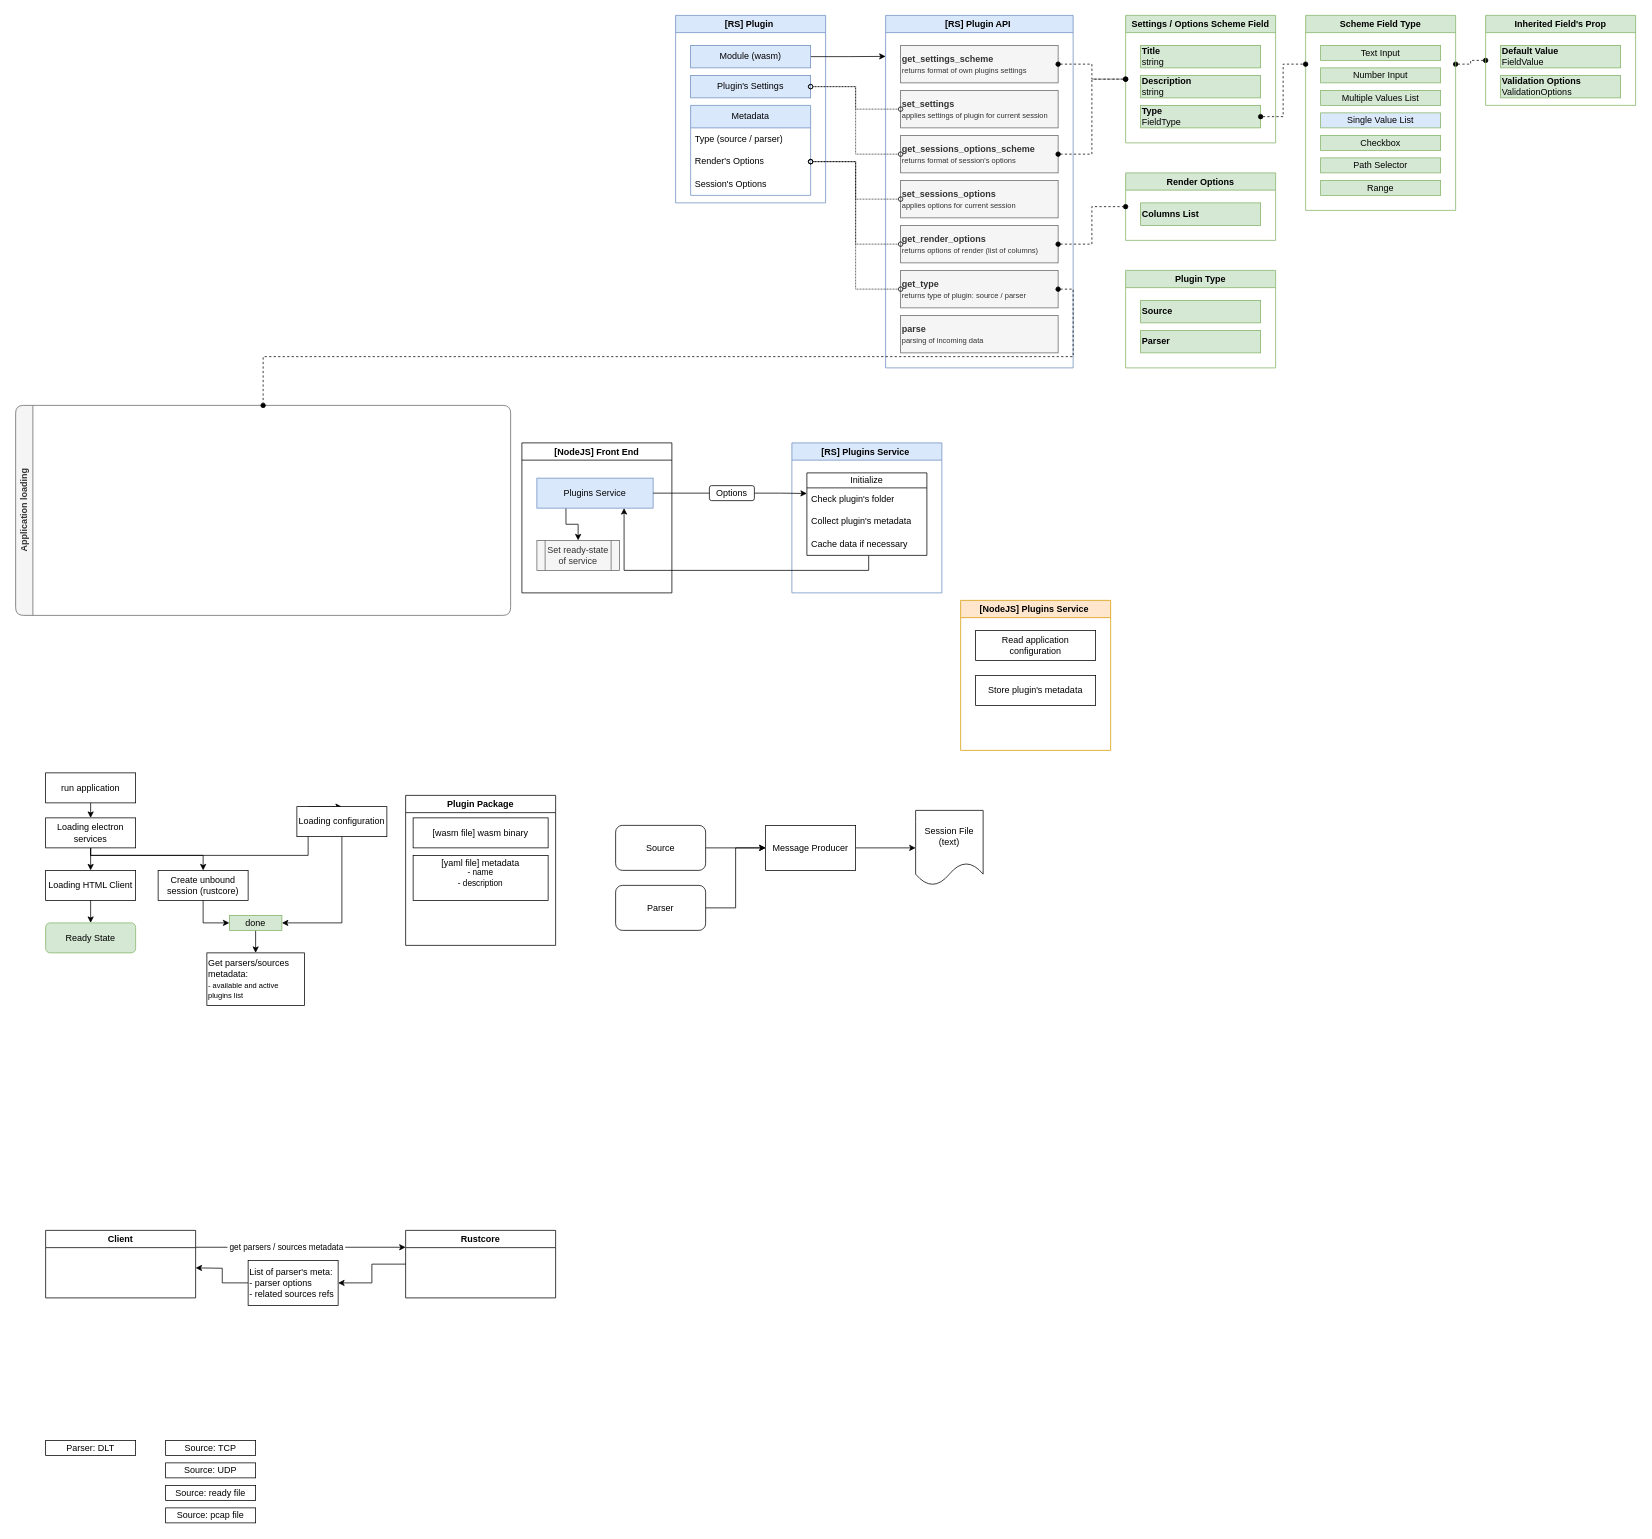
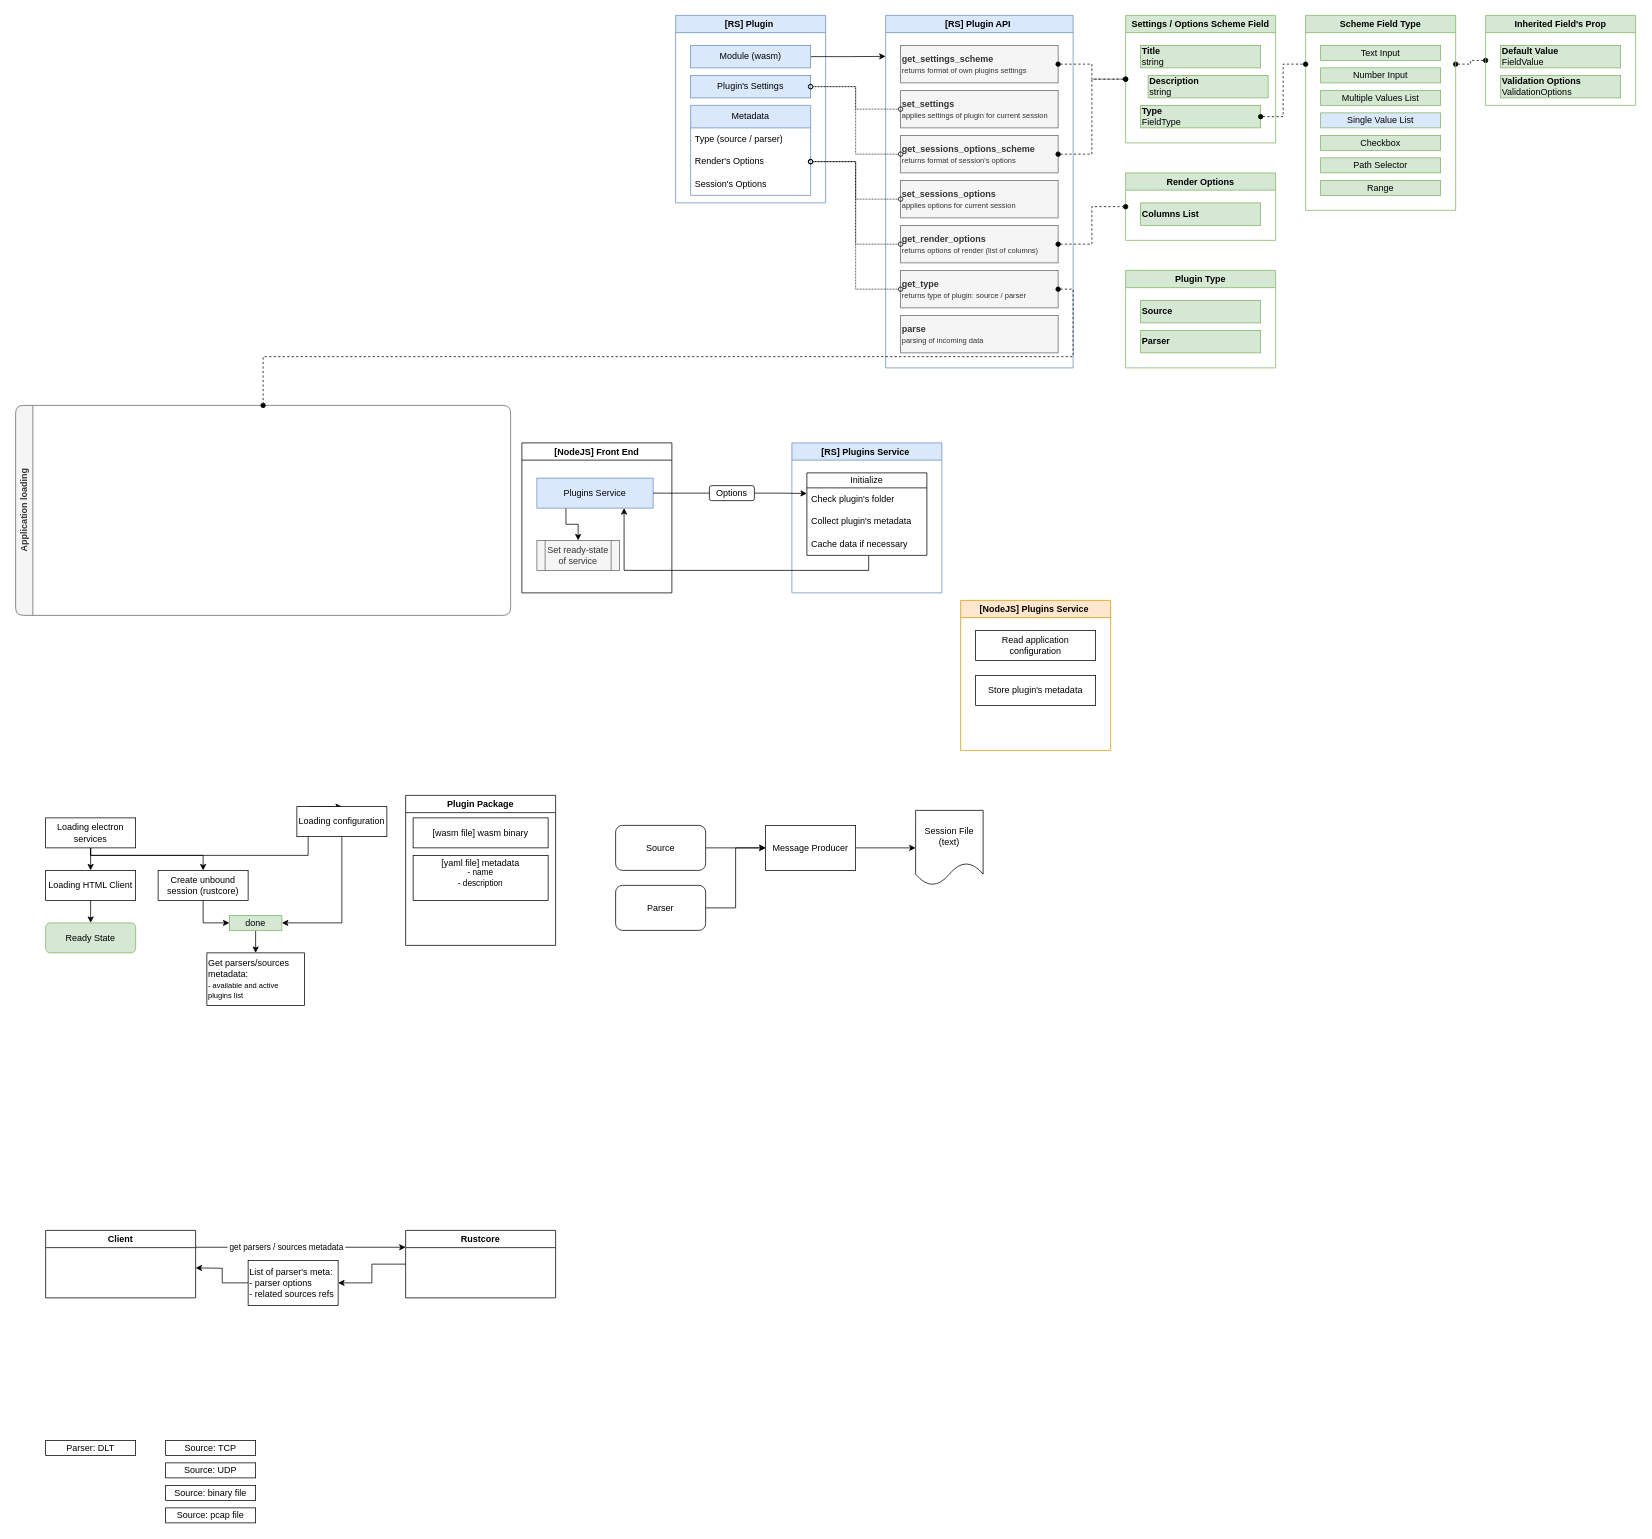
(1200, 87) -> (1208, 87)
(90, 788) -> none
(90, 808) -> none
(210, 1493) -> (210, 1493)
